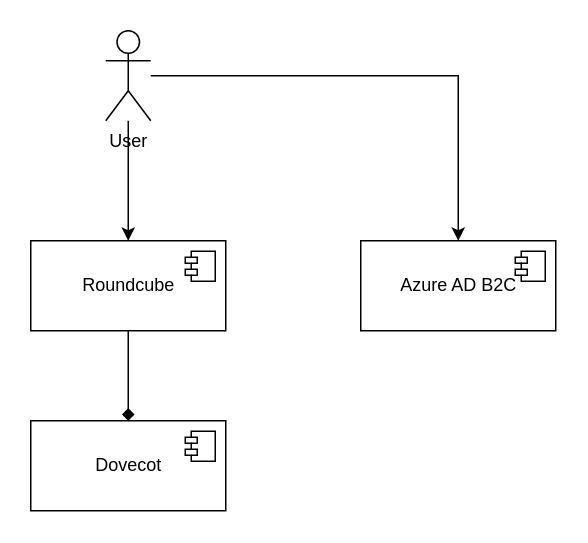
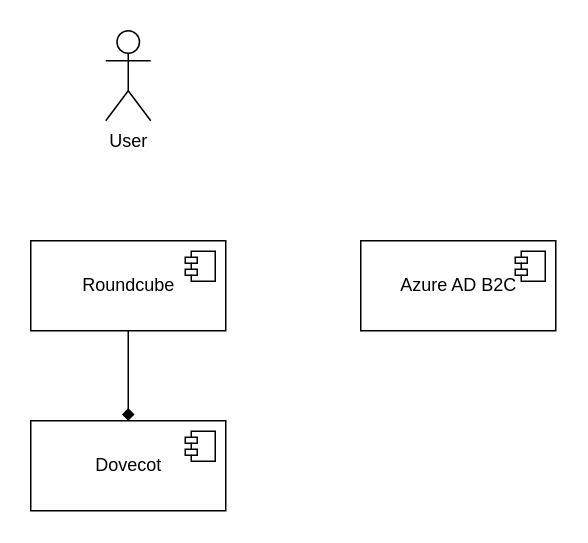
(382, 76) -> none
(128, 176) -> none
